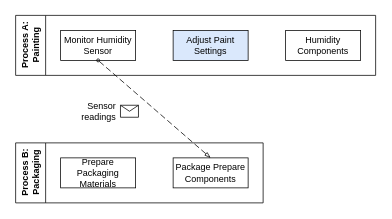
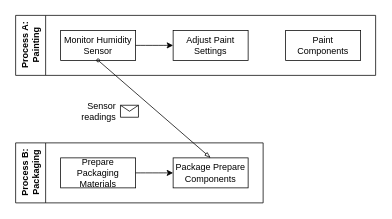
none -> (154, 45)
(210, 45) -> (210, 45)
(323, 45) -> (323, 45)
(144, 101) -> (144, 101)
none -> (166, 173)
